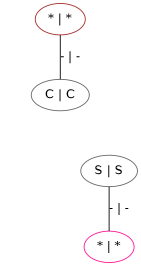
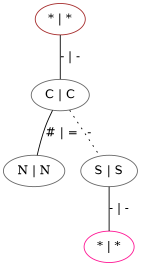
none -> (85, 133)
none -> (34, 171)
